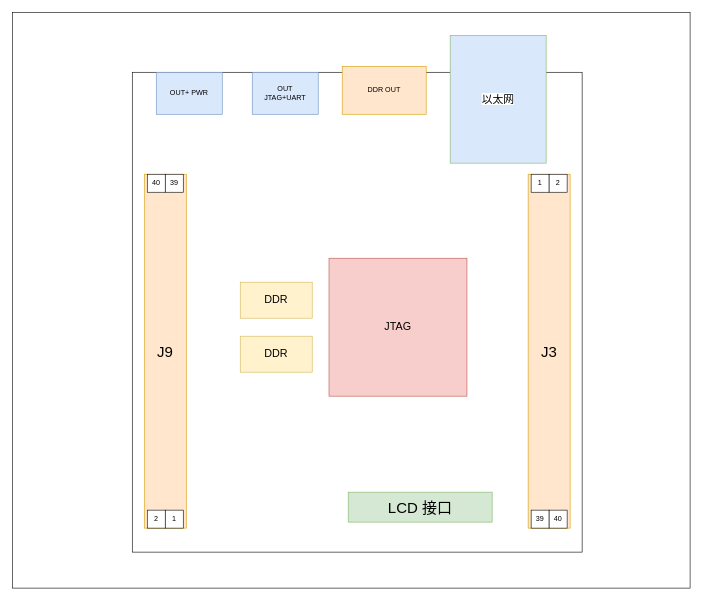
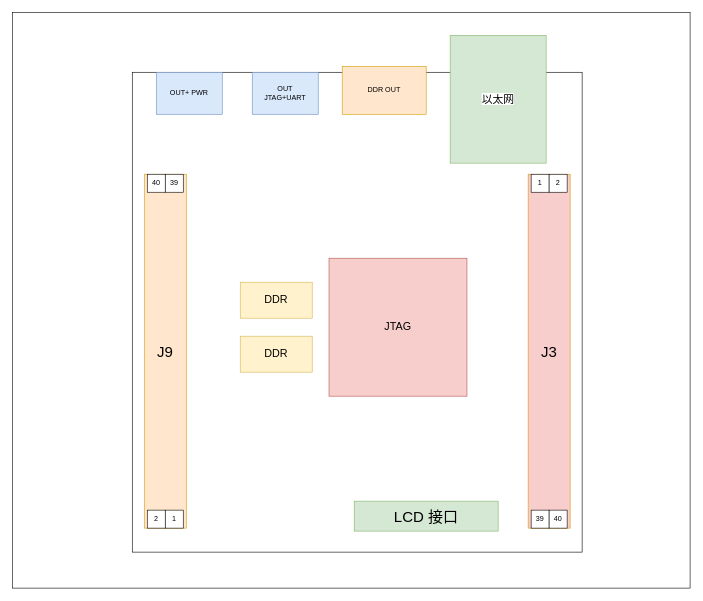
(498, 99) -> (498, 99)
(549, 351) -> (549, 351)
(420, 507) -> (426, 516)
